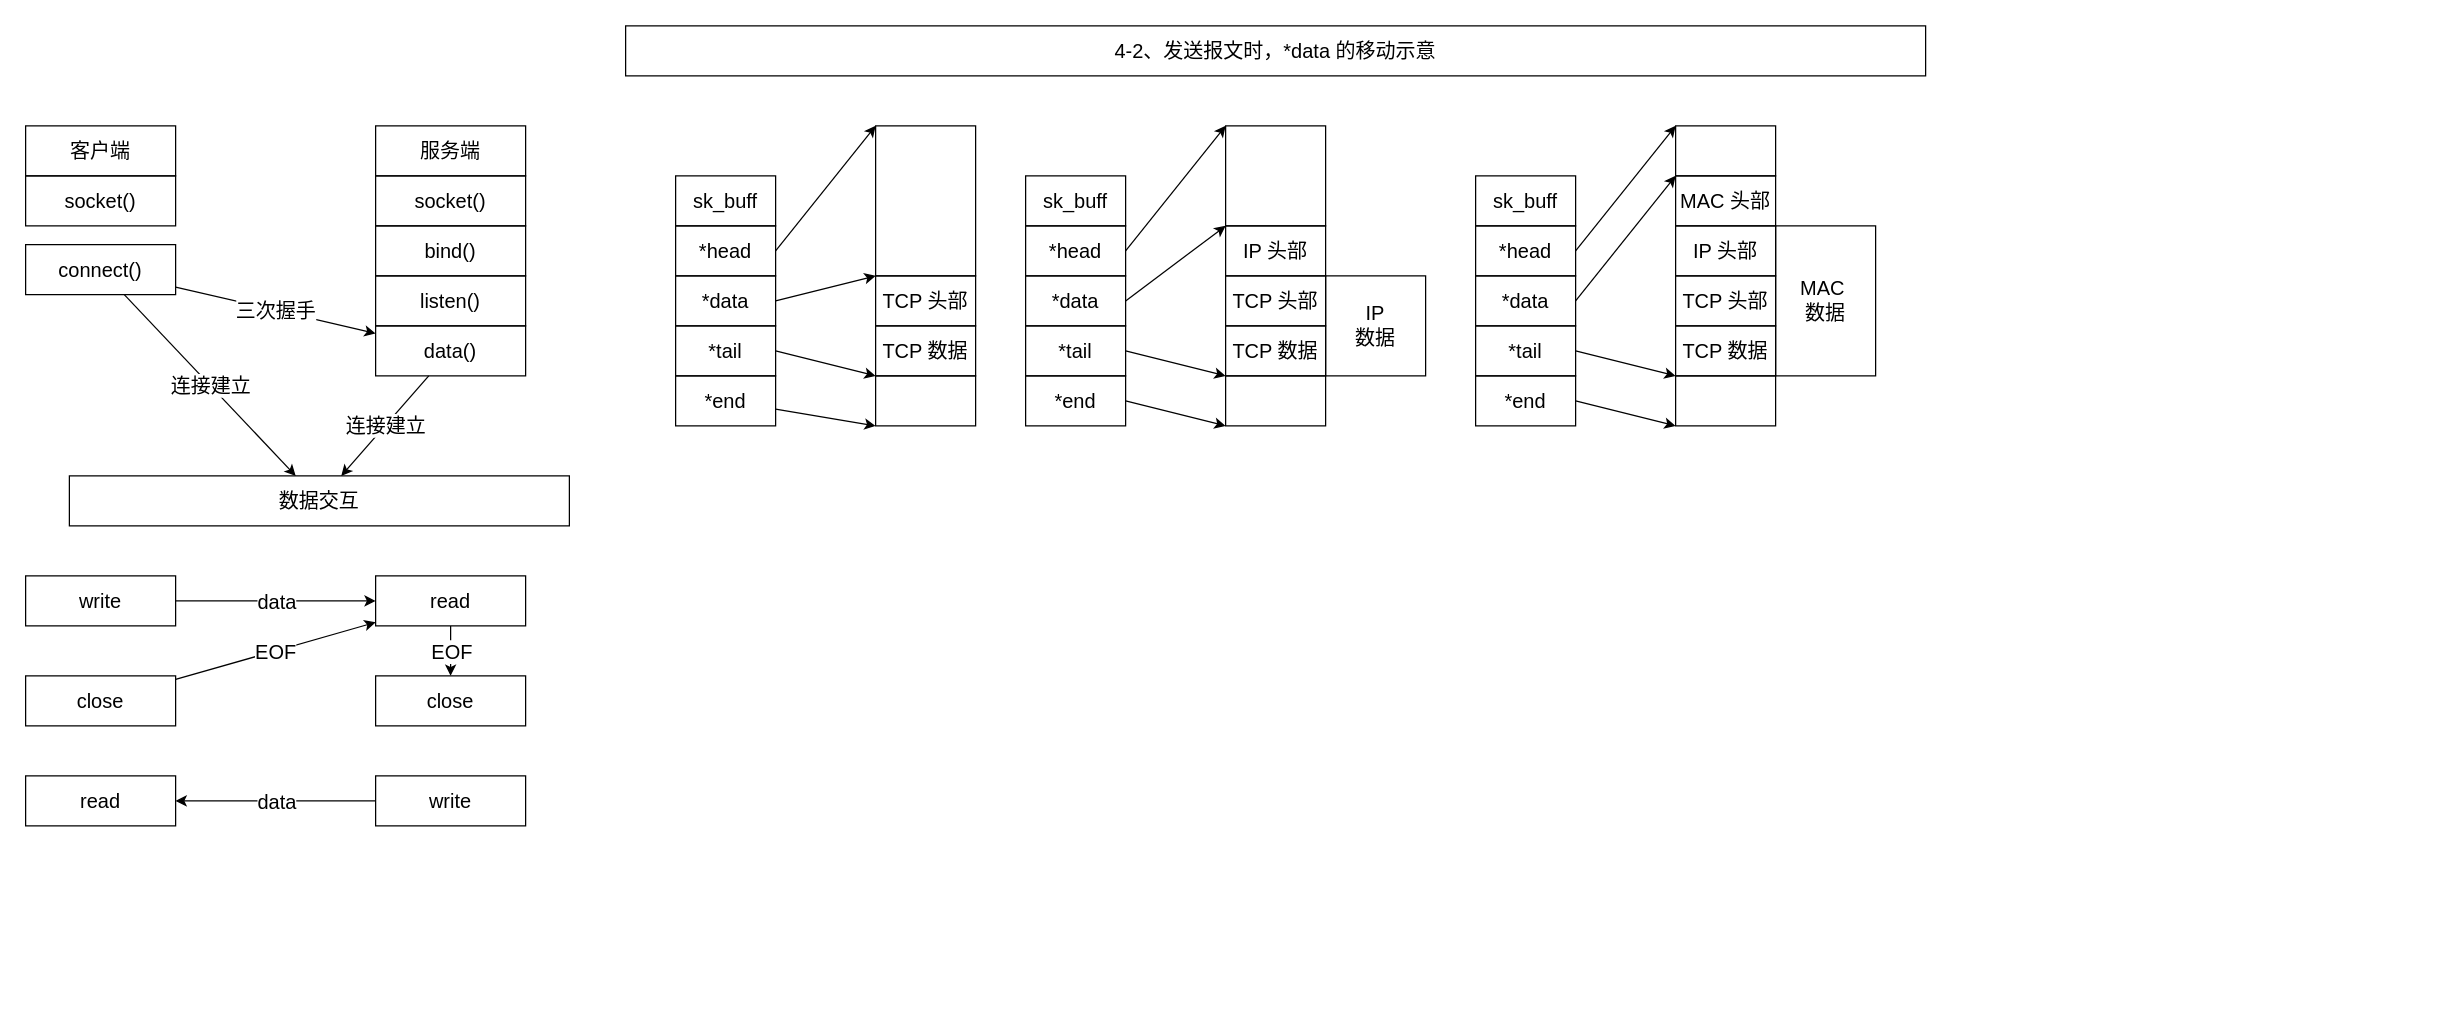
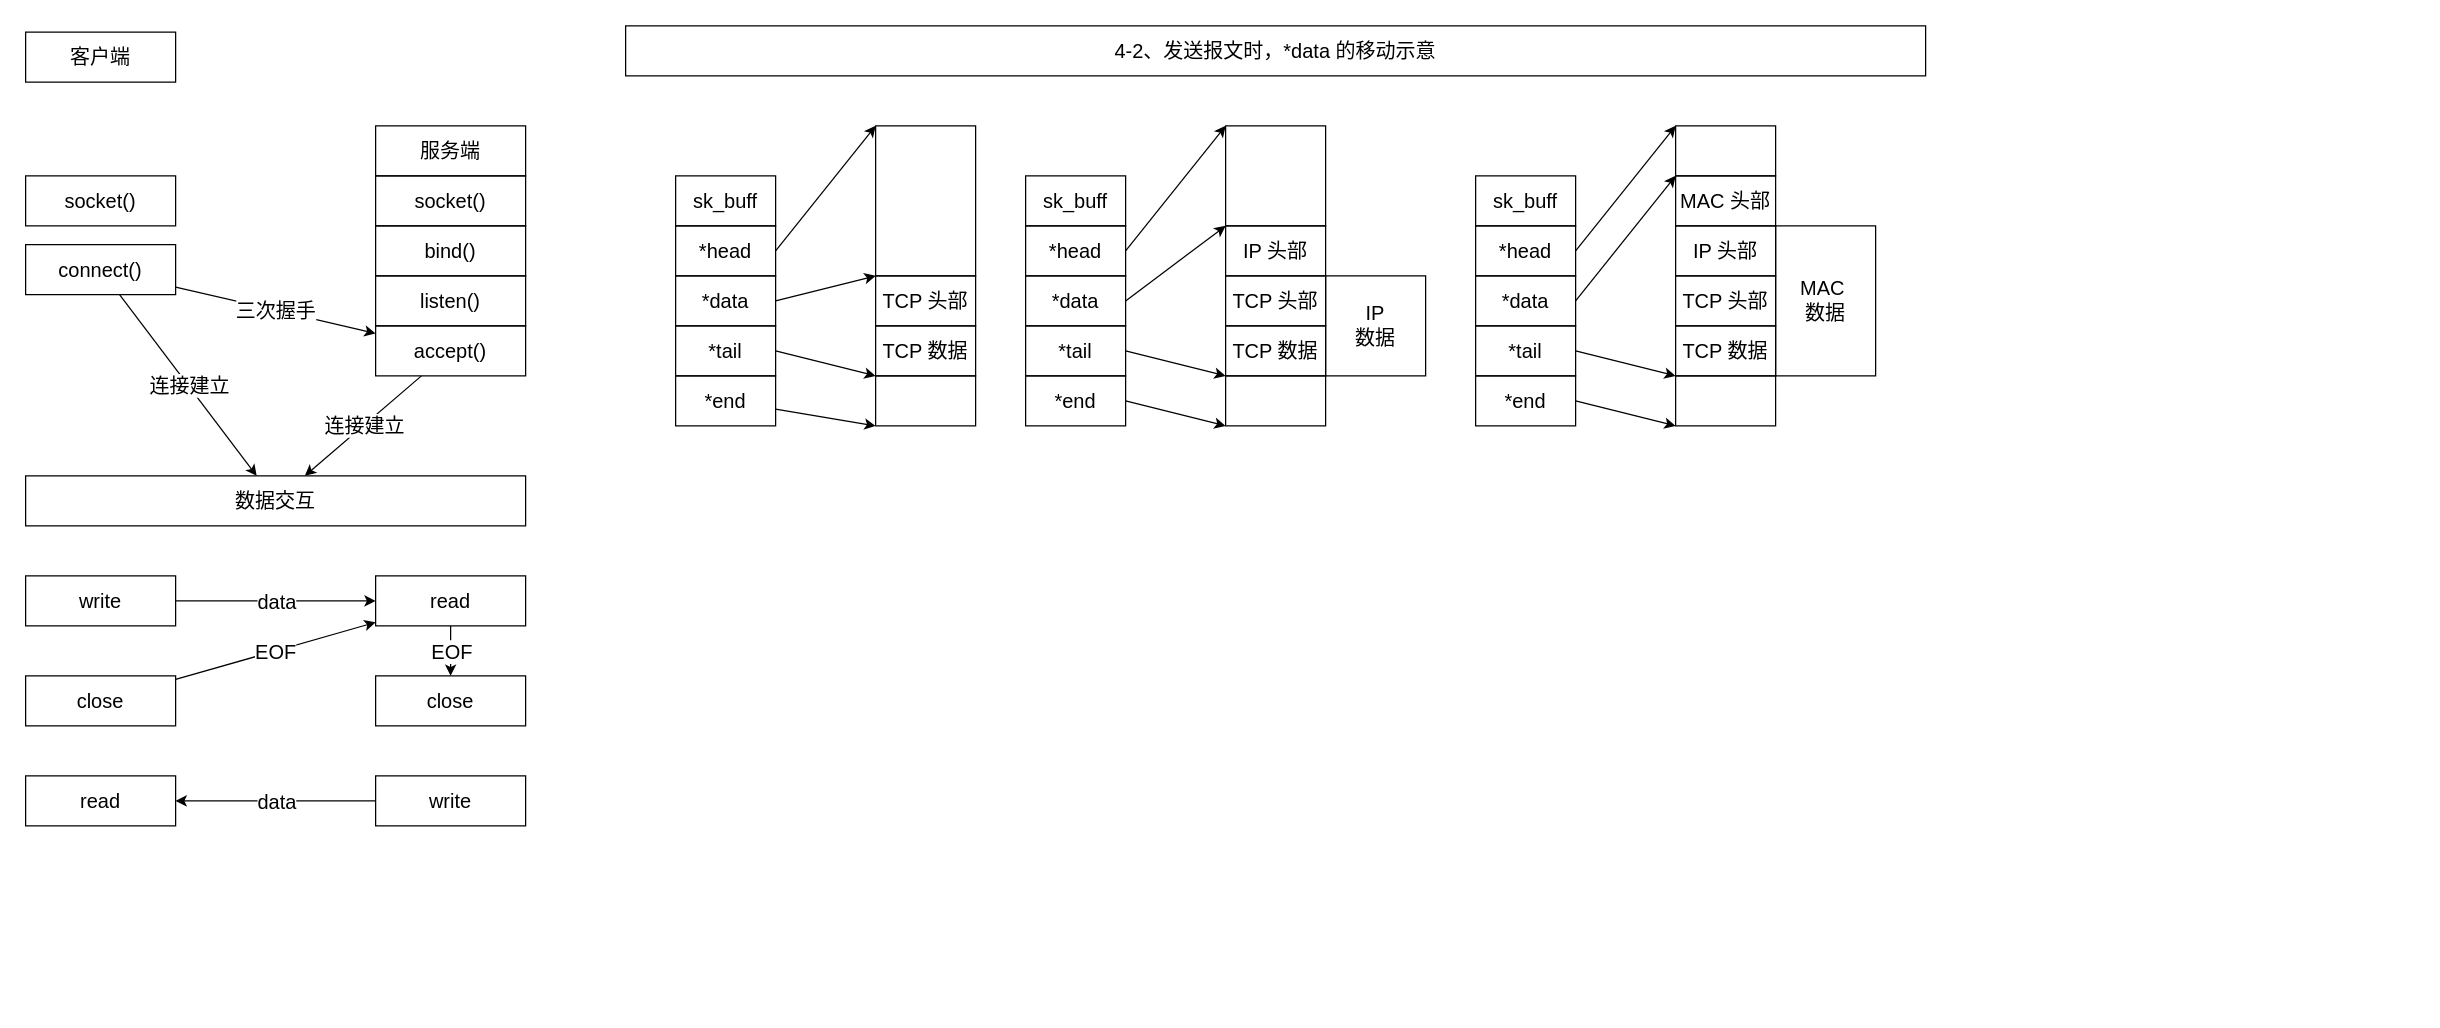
(101, 151) -> (101, 57)
(451, 351) -> (451, 351)
(319, 501) -> (276, 501)
